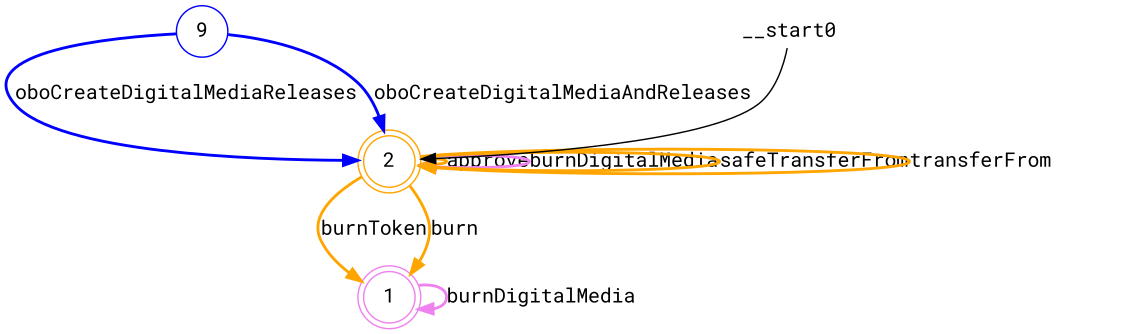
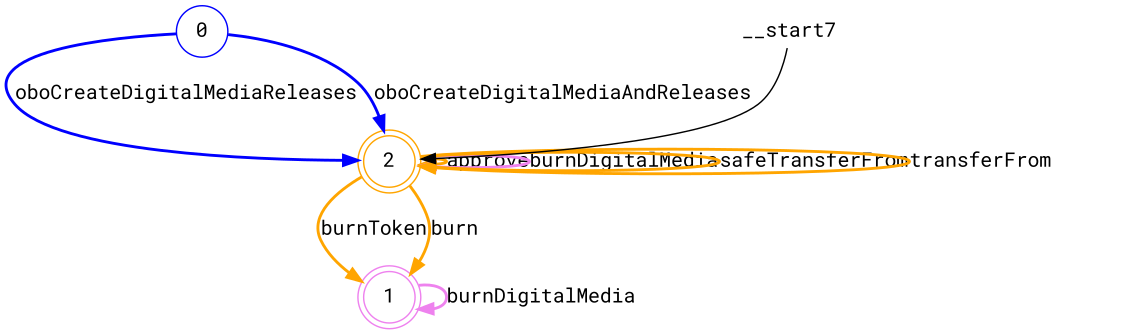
(202, 31) -> (202, 31)
(790, 31) -> (790, 31)
